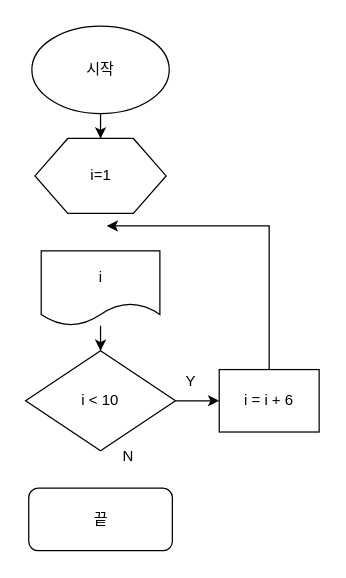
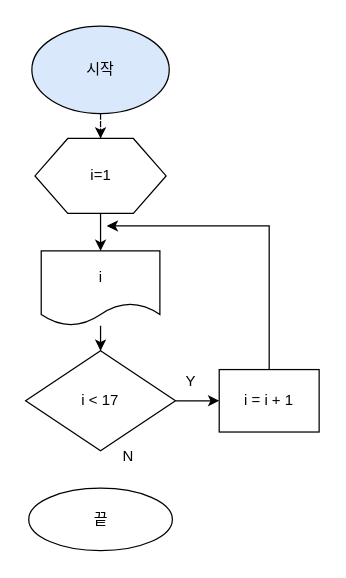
(101, 69) -> (101, 69)
(101, 122) -> (101, 122)
none -> (101, 236)
(101, 401) -> (101, 401)
(269, 401) -> (269, 401)
(101, 519) -> (101, 519)
